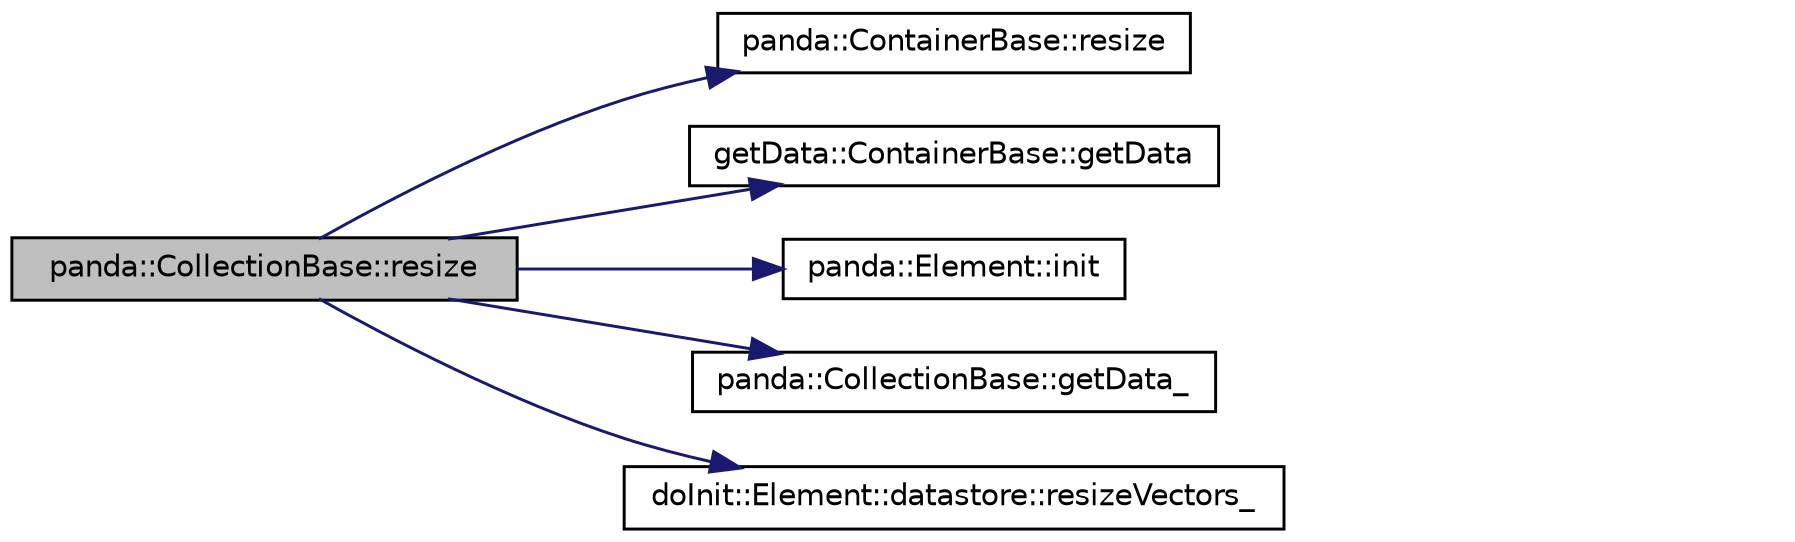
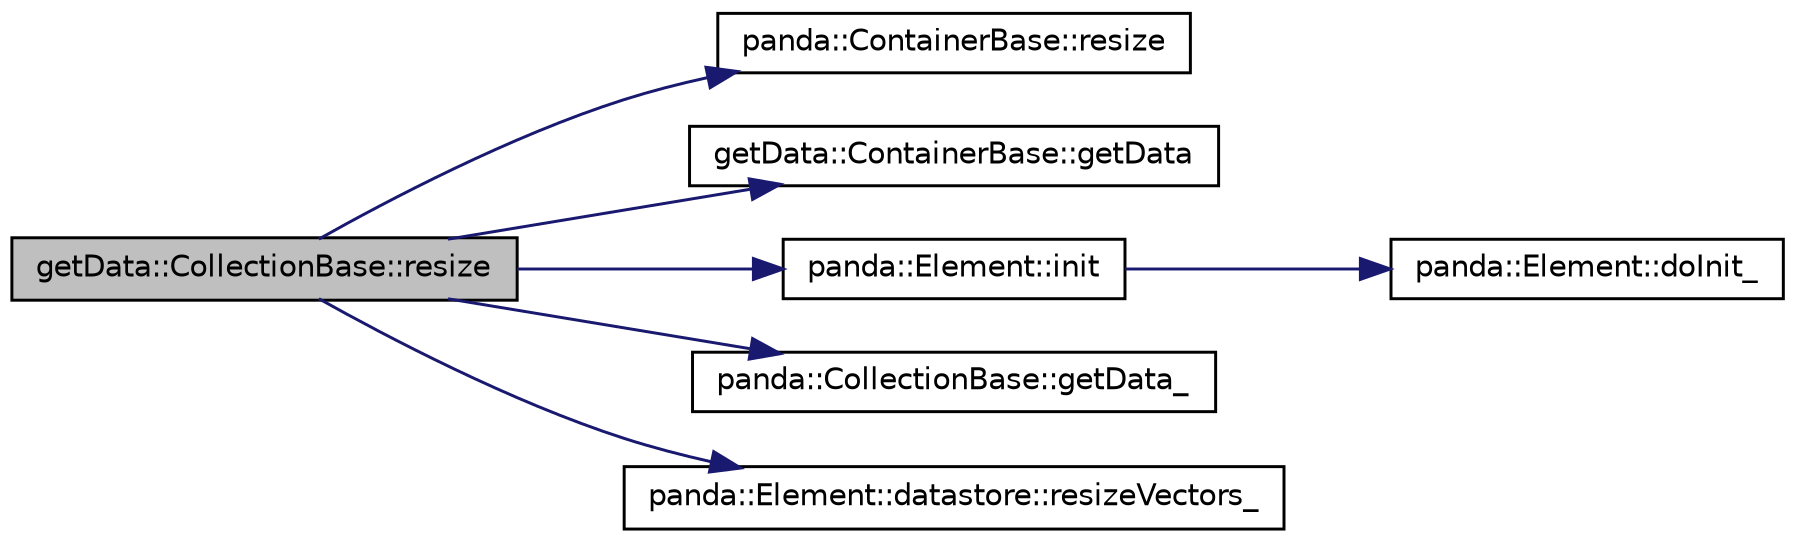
(265, 269) -> (265, 269)
none -> (1587, 269)
(954, 498) -> (954, 498)
